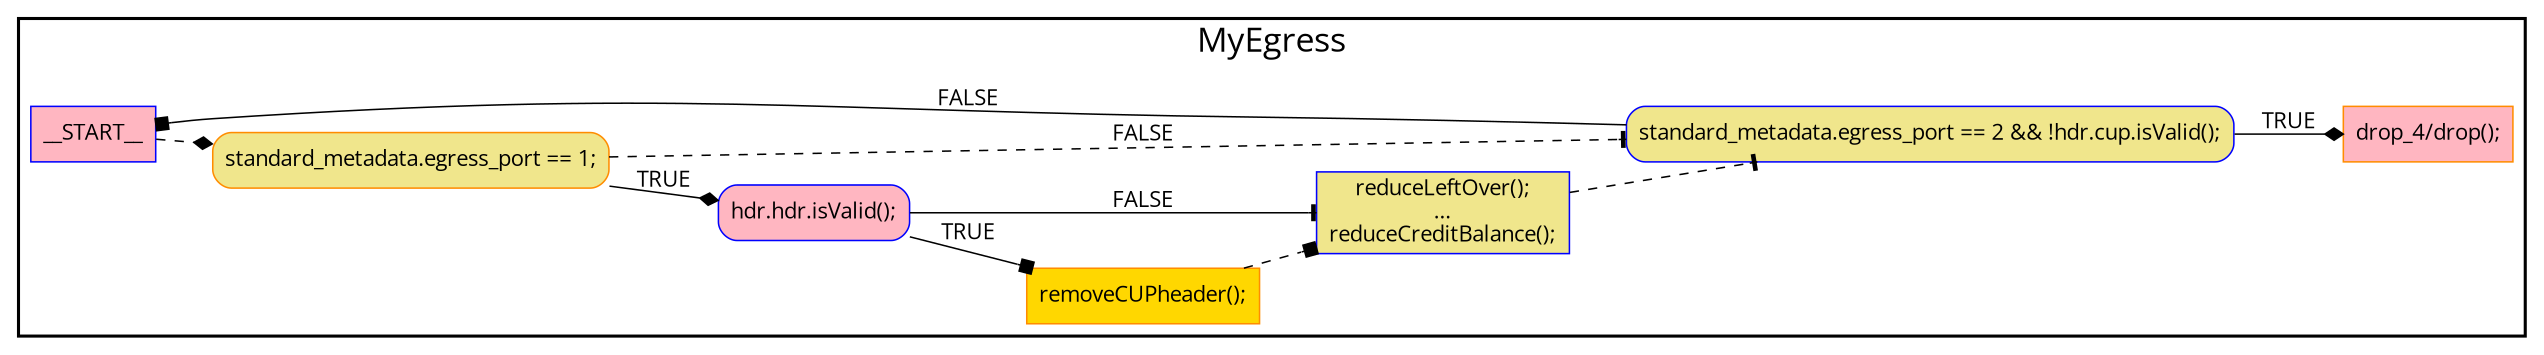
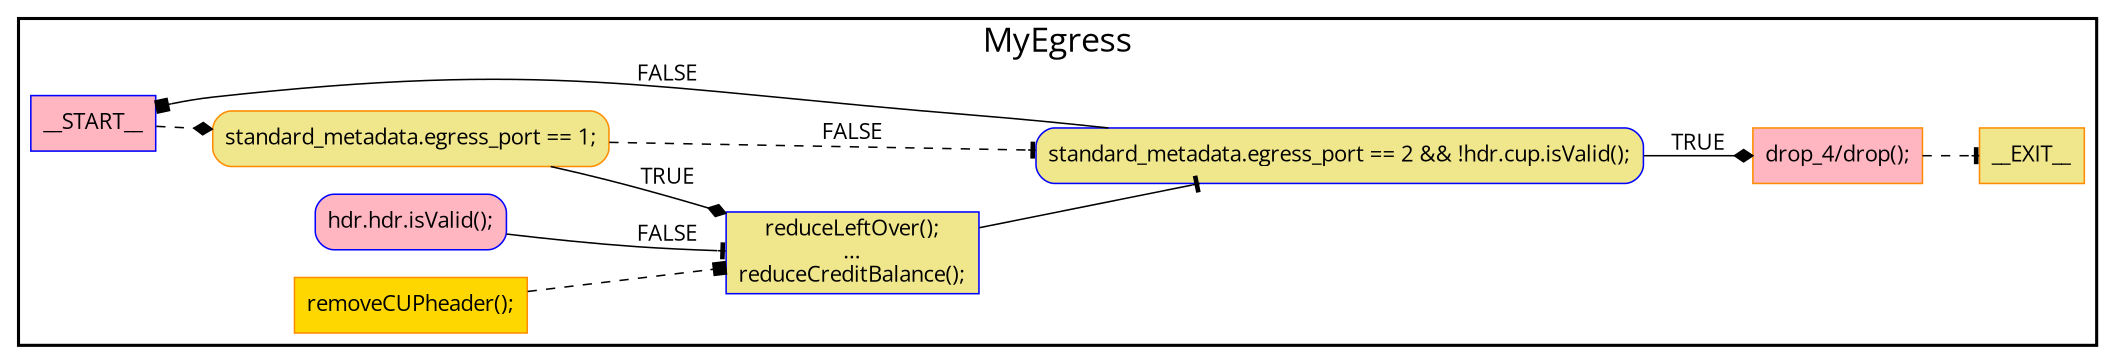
none -> (2032, 156)
(1660, 178) -> (1086, 206)
(655, 192) -> (630, 186)
(964, 251) -> none
